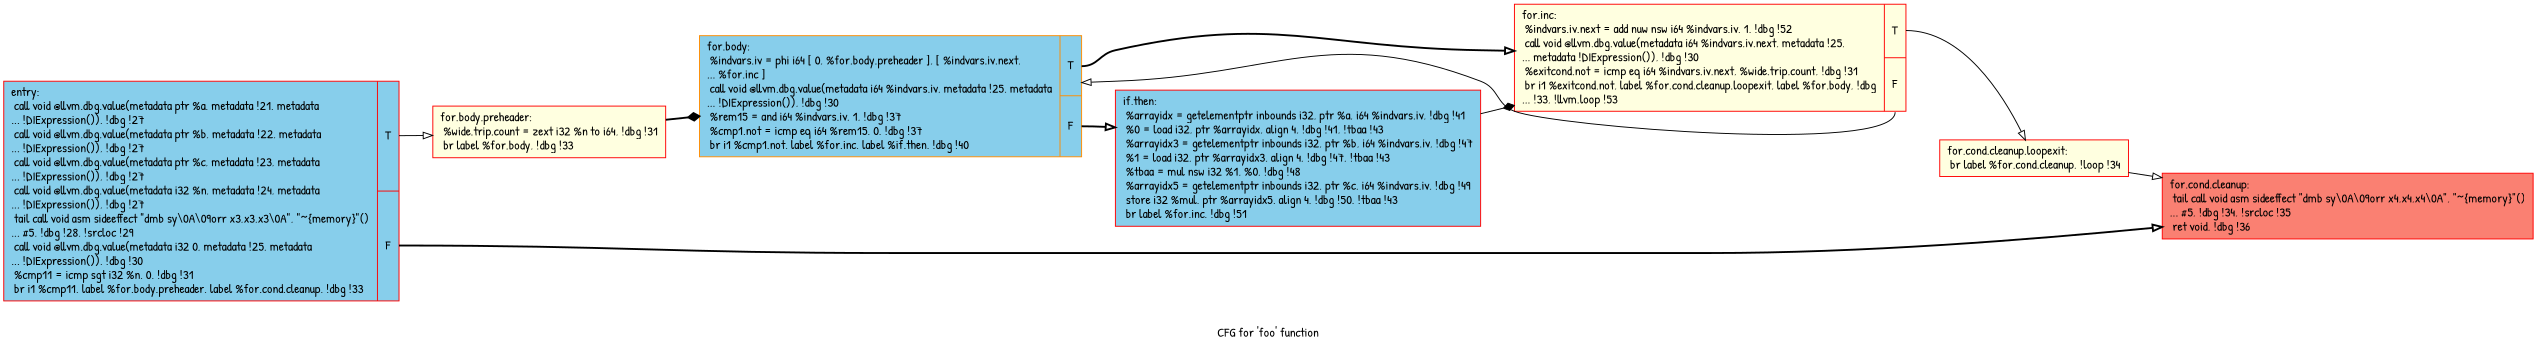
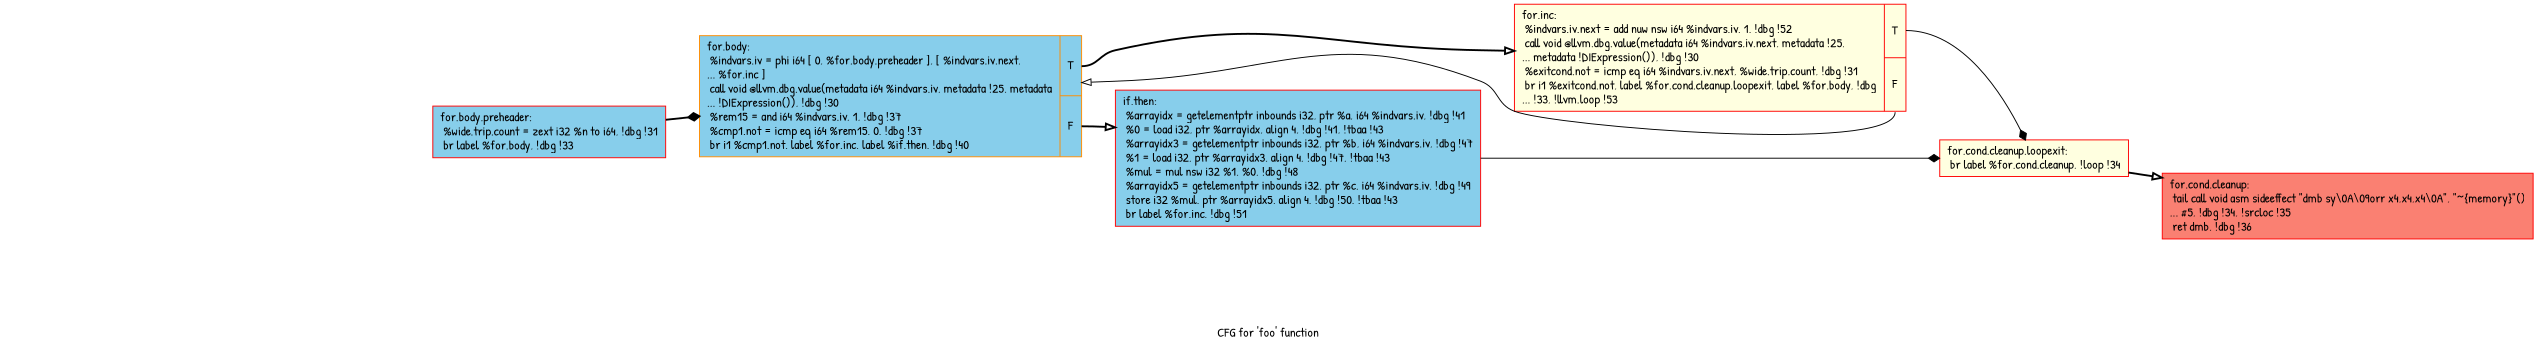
(1976, 65) -> (1976, 65)
(1492, 111) -> (1705, 158)
(549, 132) -> (549, 132)
(1212, 172) -> (1211, 172)
(2141, 174) -> (2141, 174)
(201, 191) -> none
(2210, 227) -> (2211, 227)
